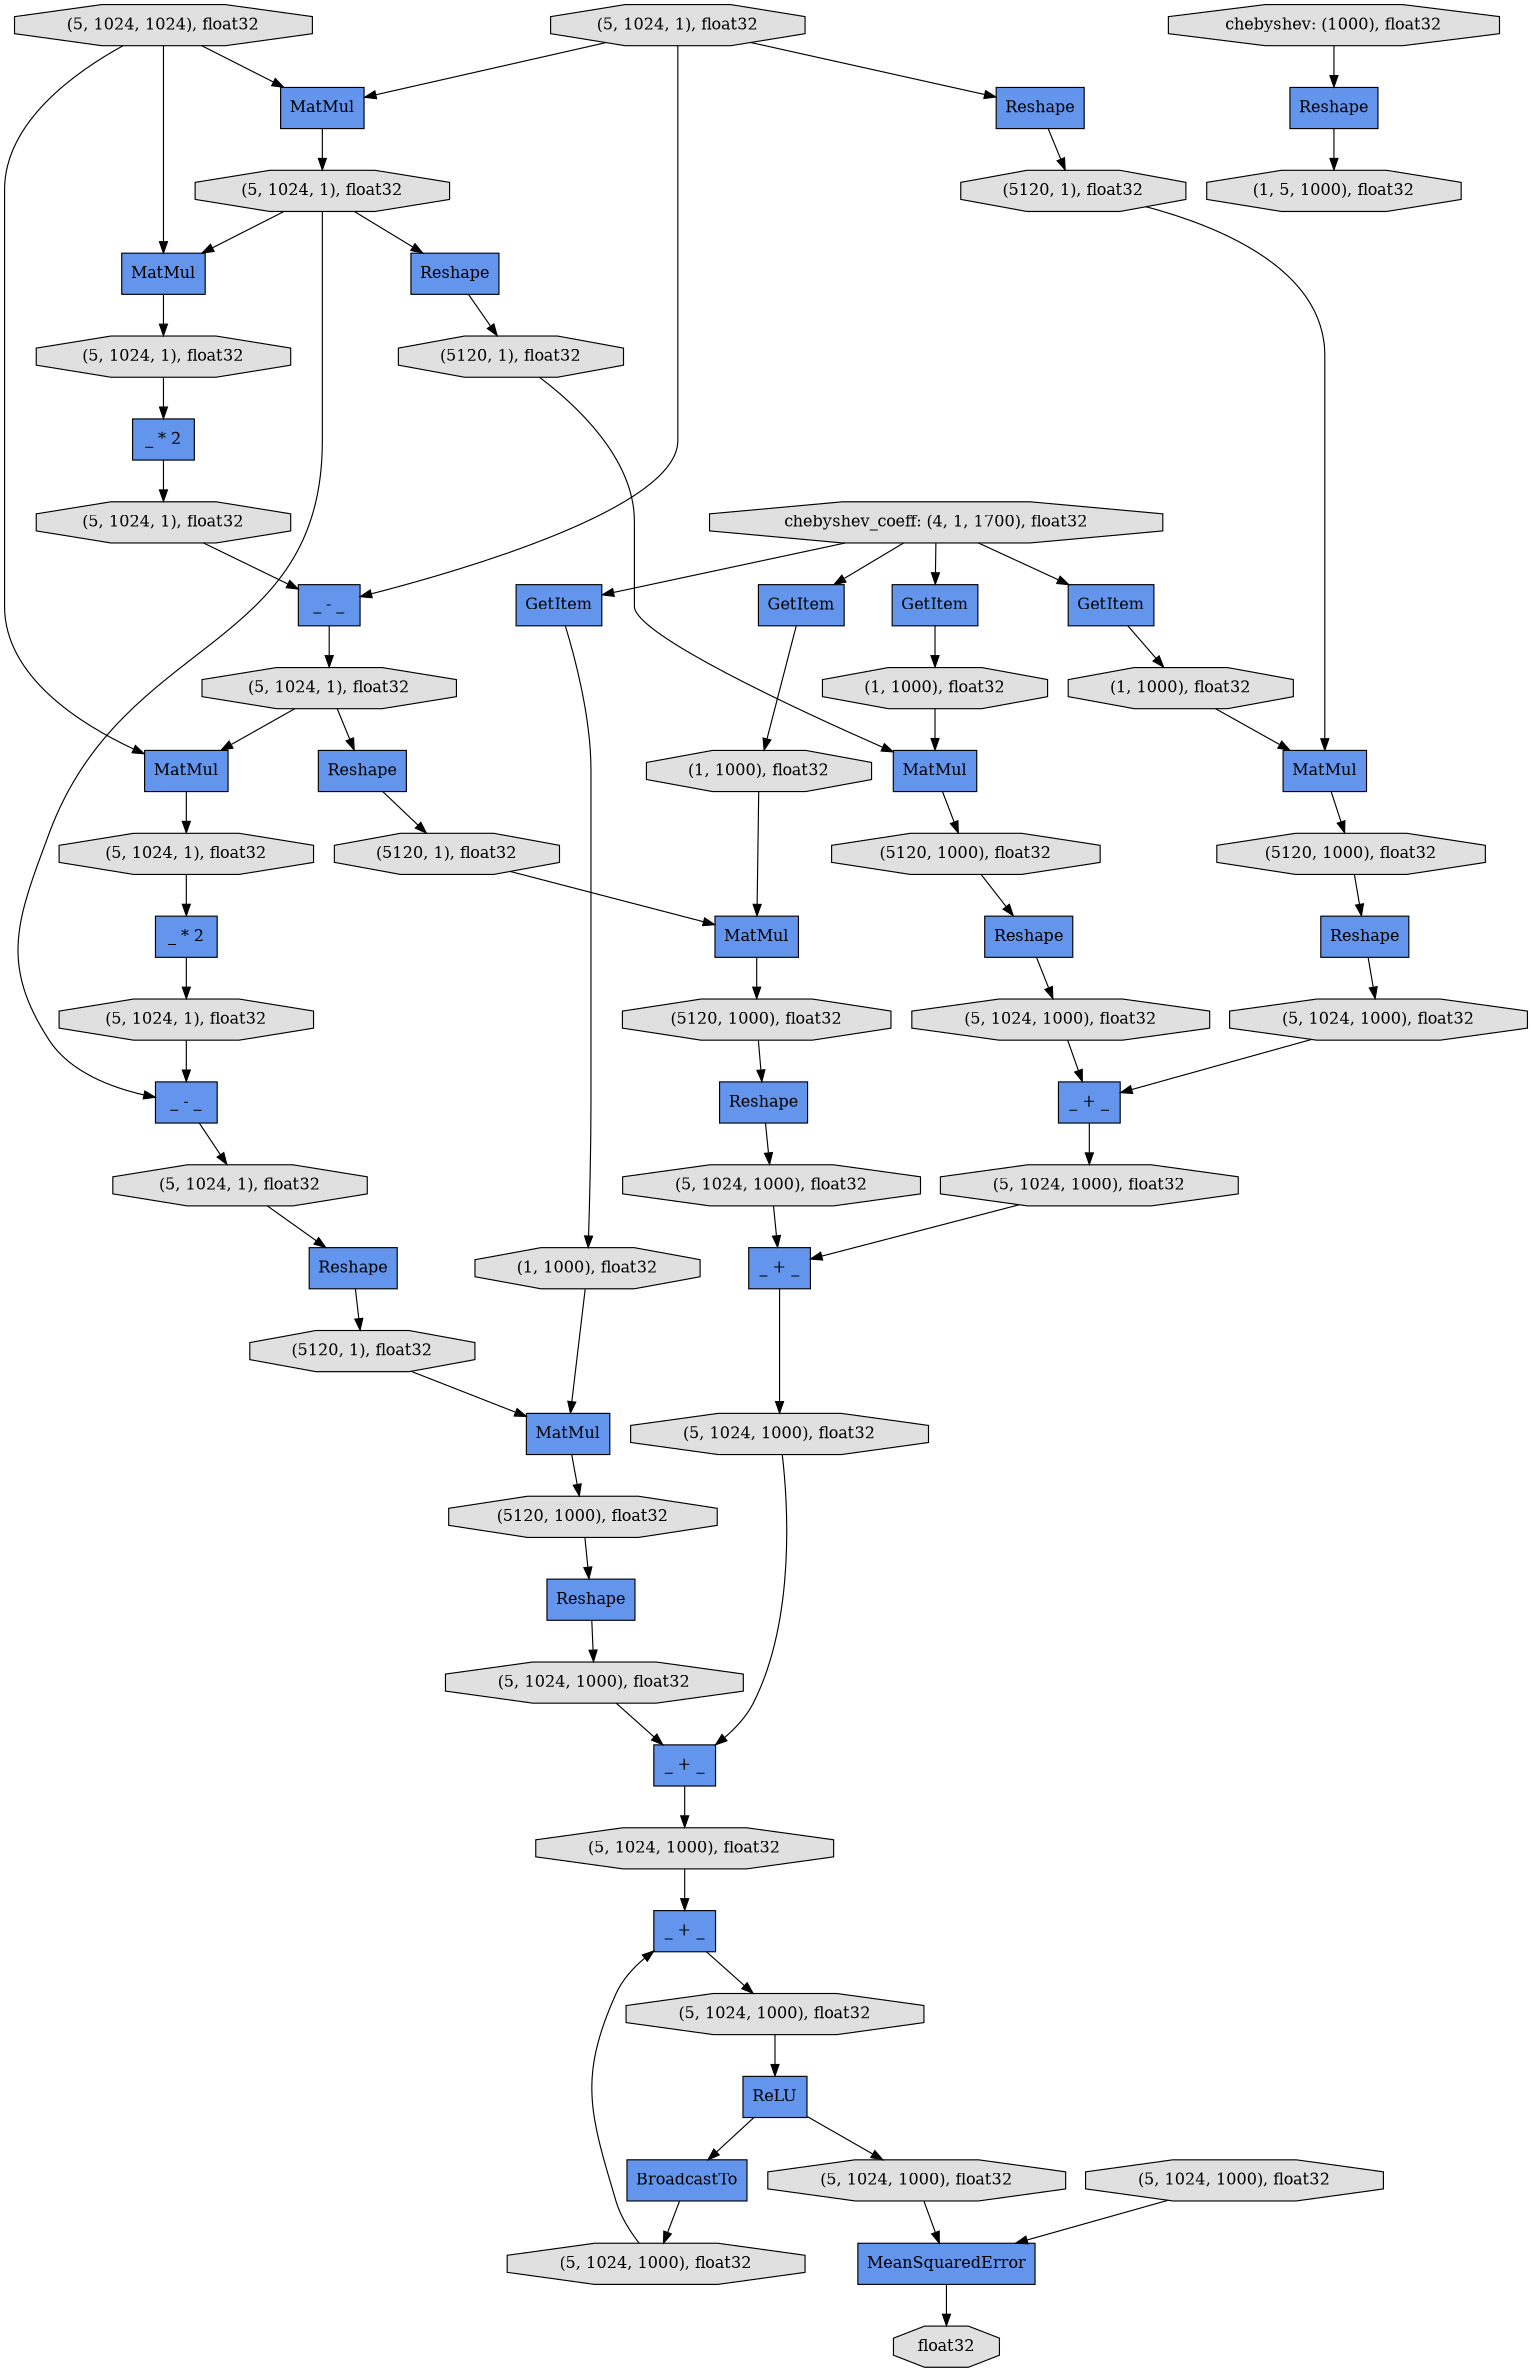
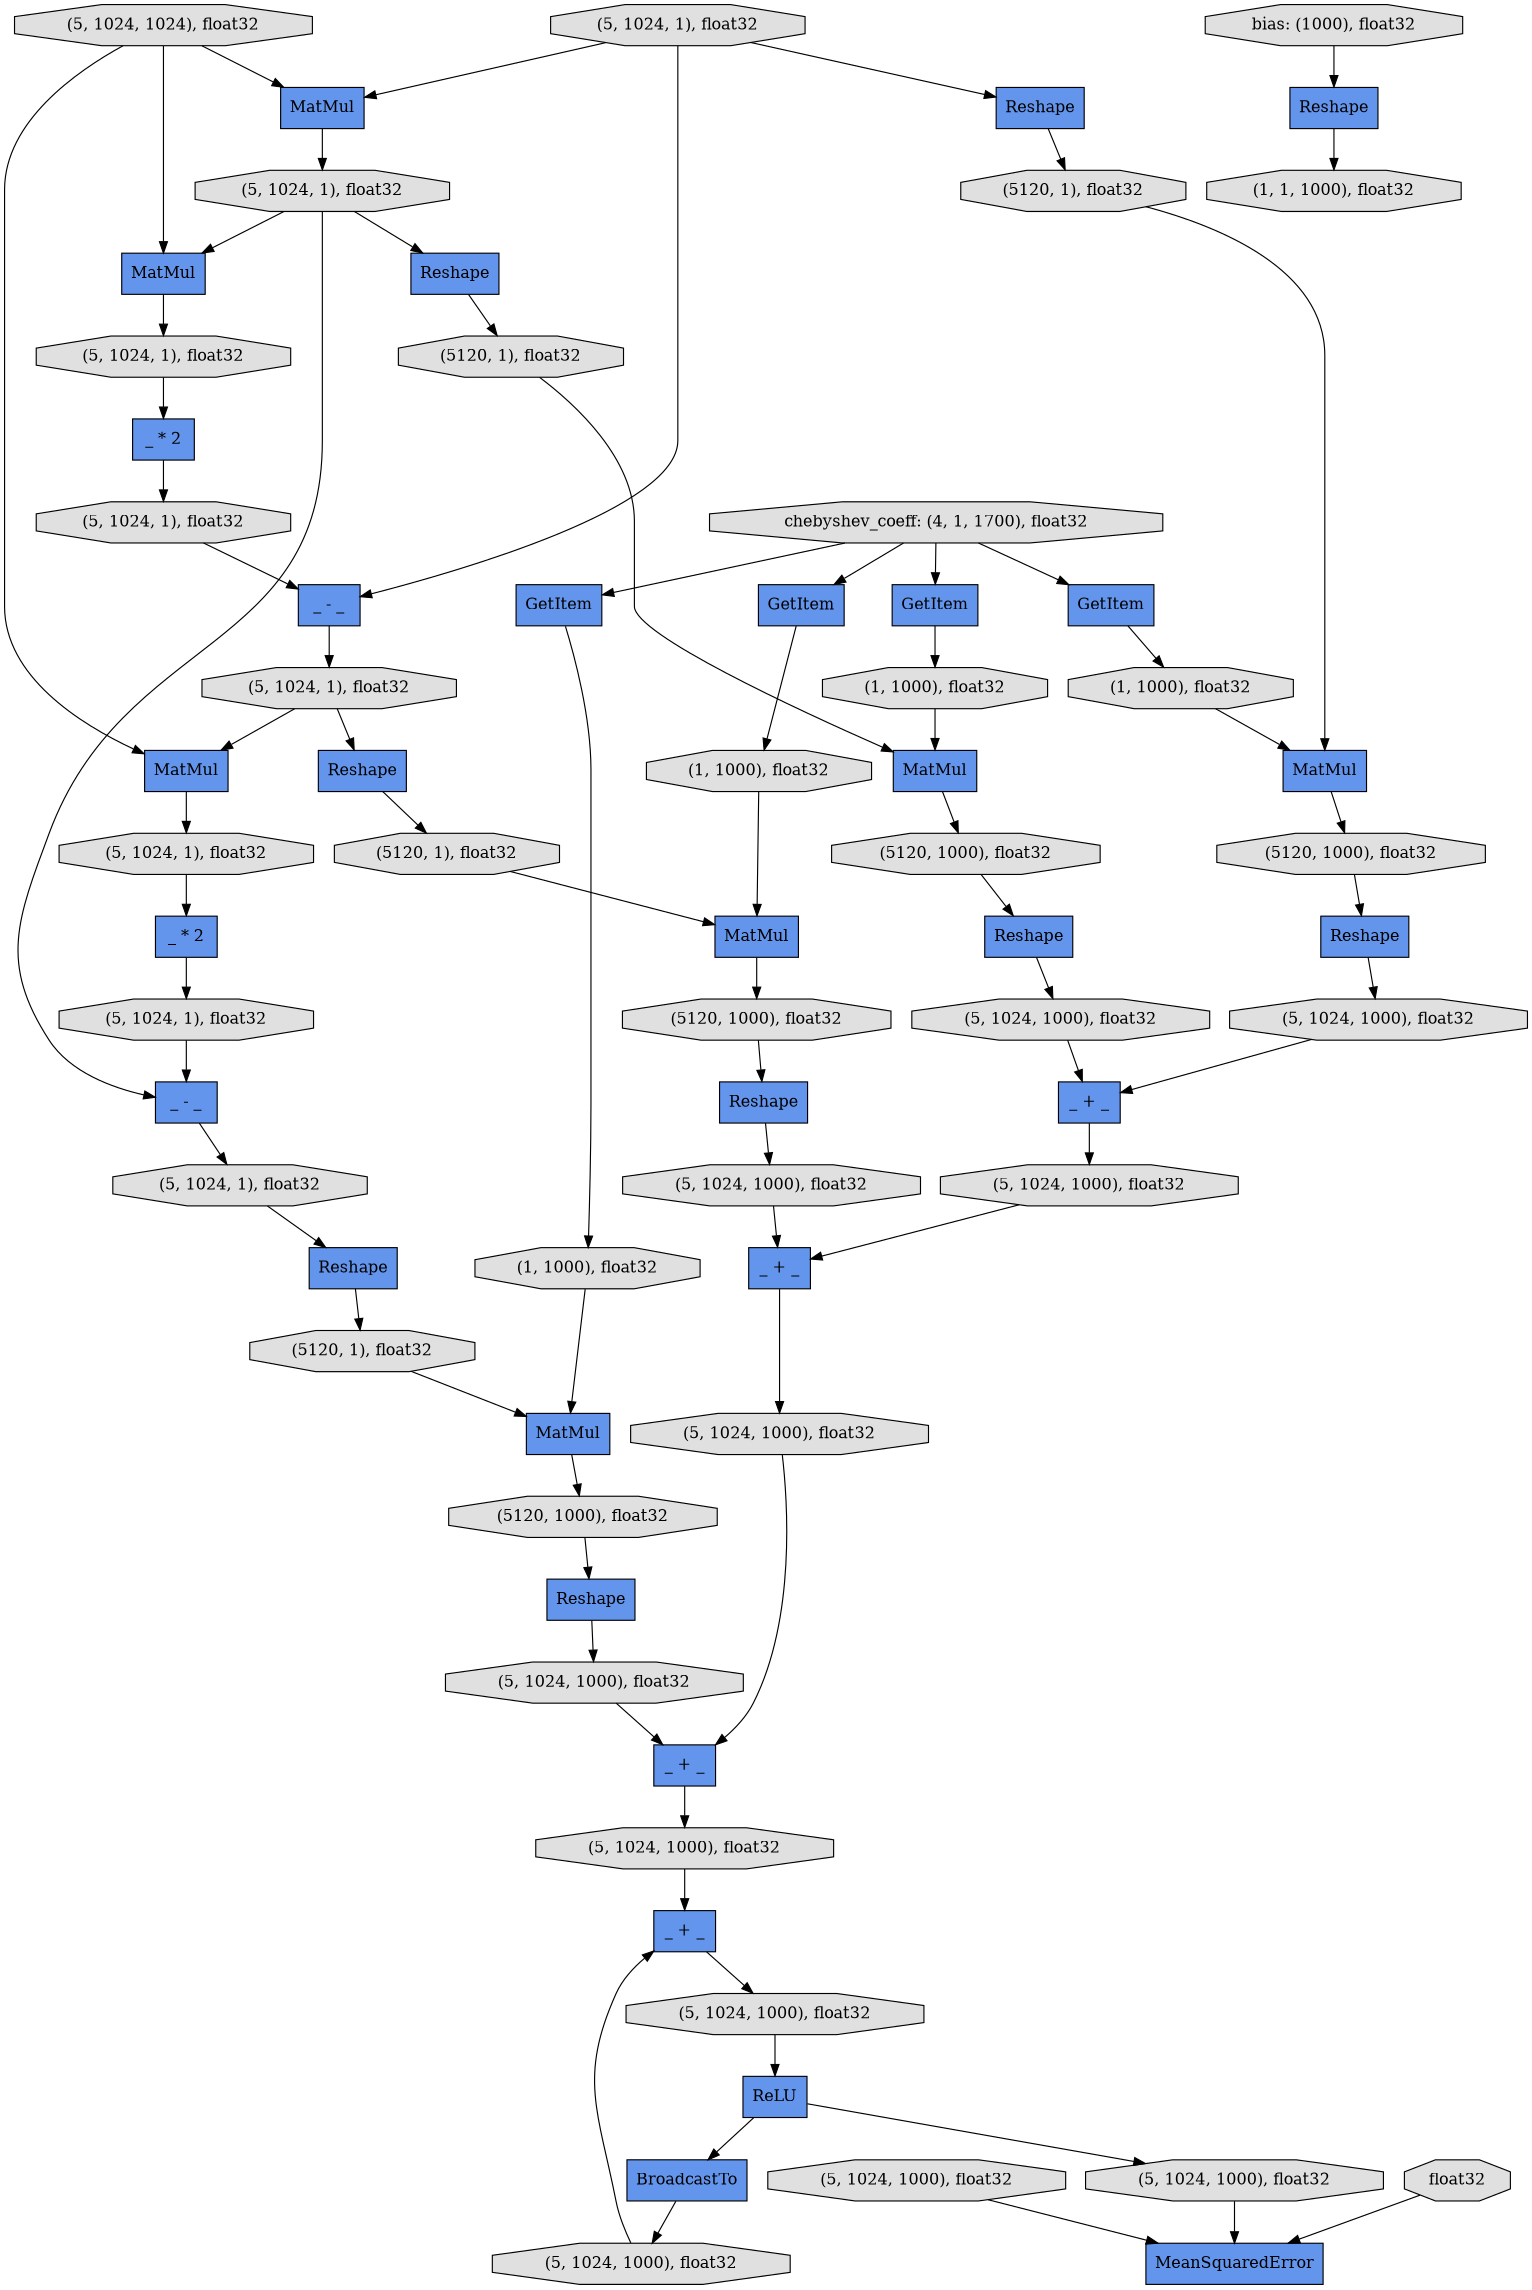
(1334, 25) -> (1334, 25)
(1334, 191) -> (1334, 191)
(946, 2299) -> (1360, 2217)
